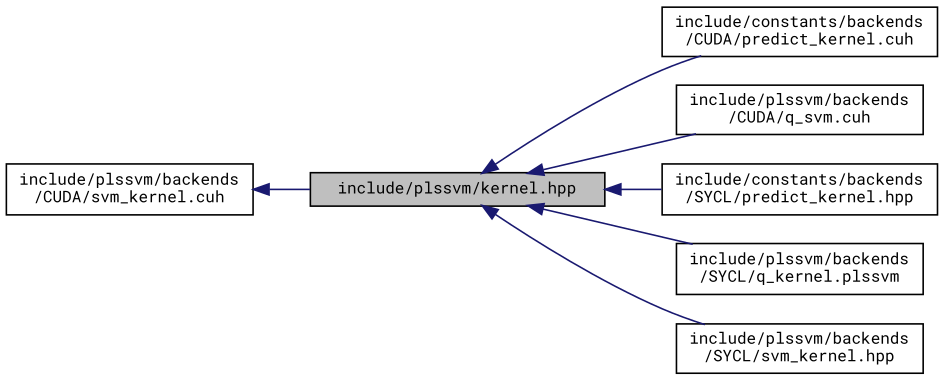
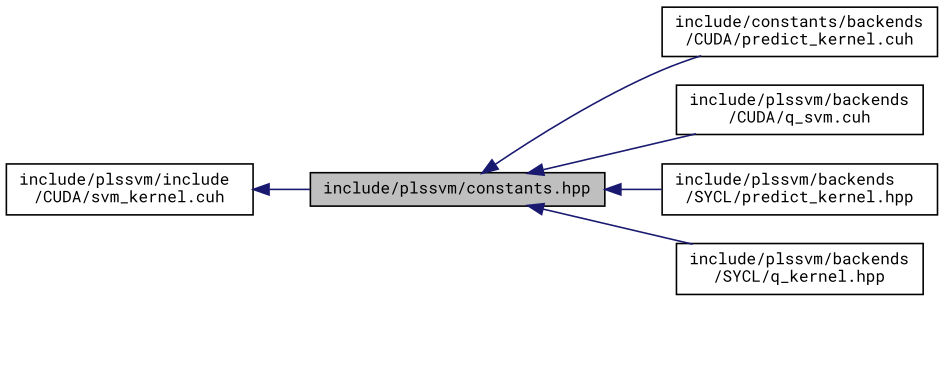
(130, 189) -> (130, 189)
(458, 189) -> (458, 189)
(800, 189) -> (800, 189)
(800, 269) -> (800, 269)
(800, 349) -> none
